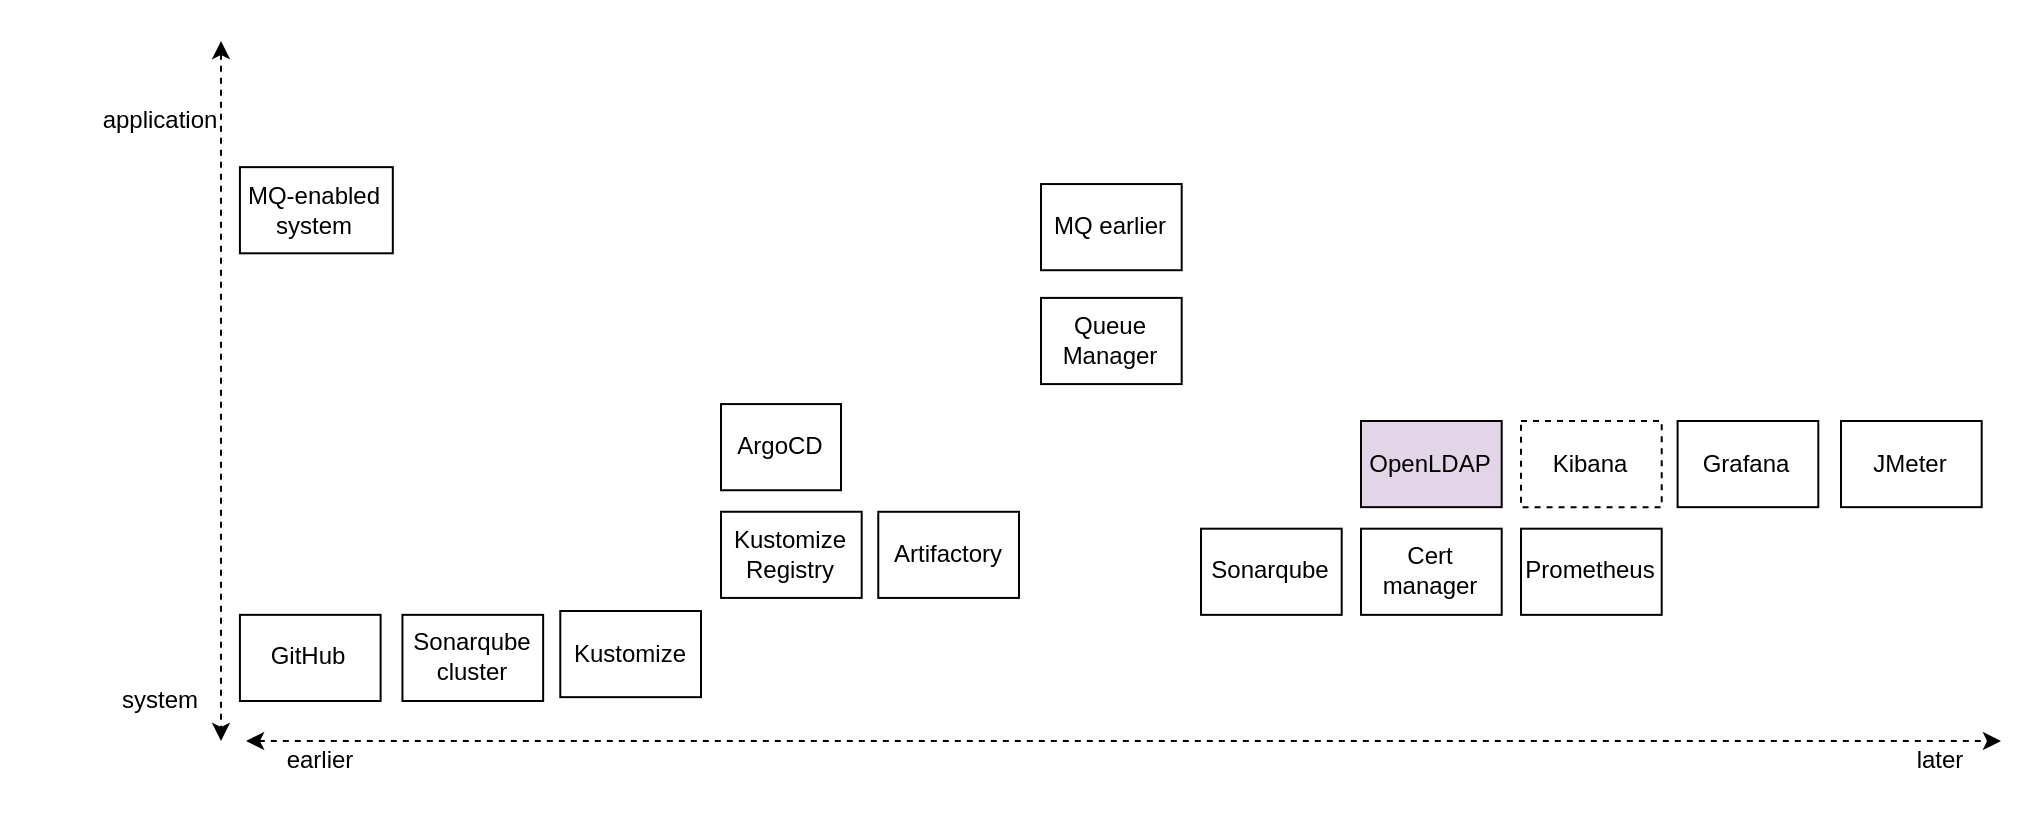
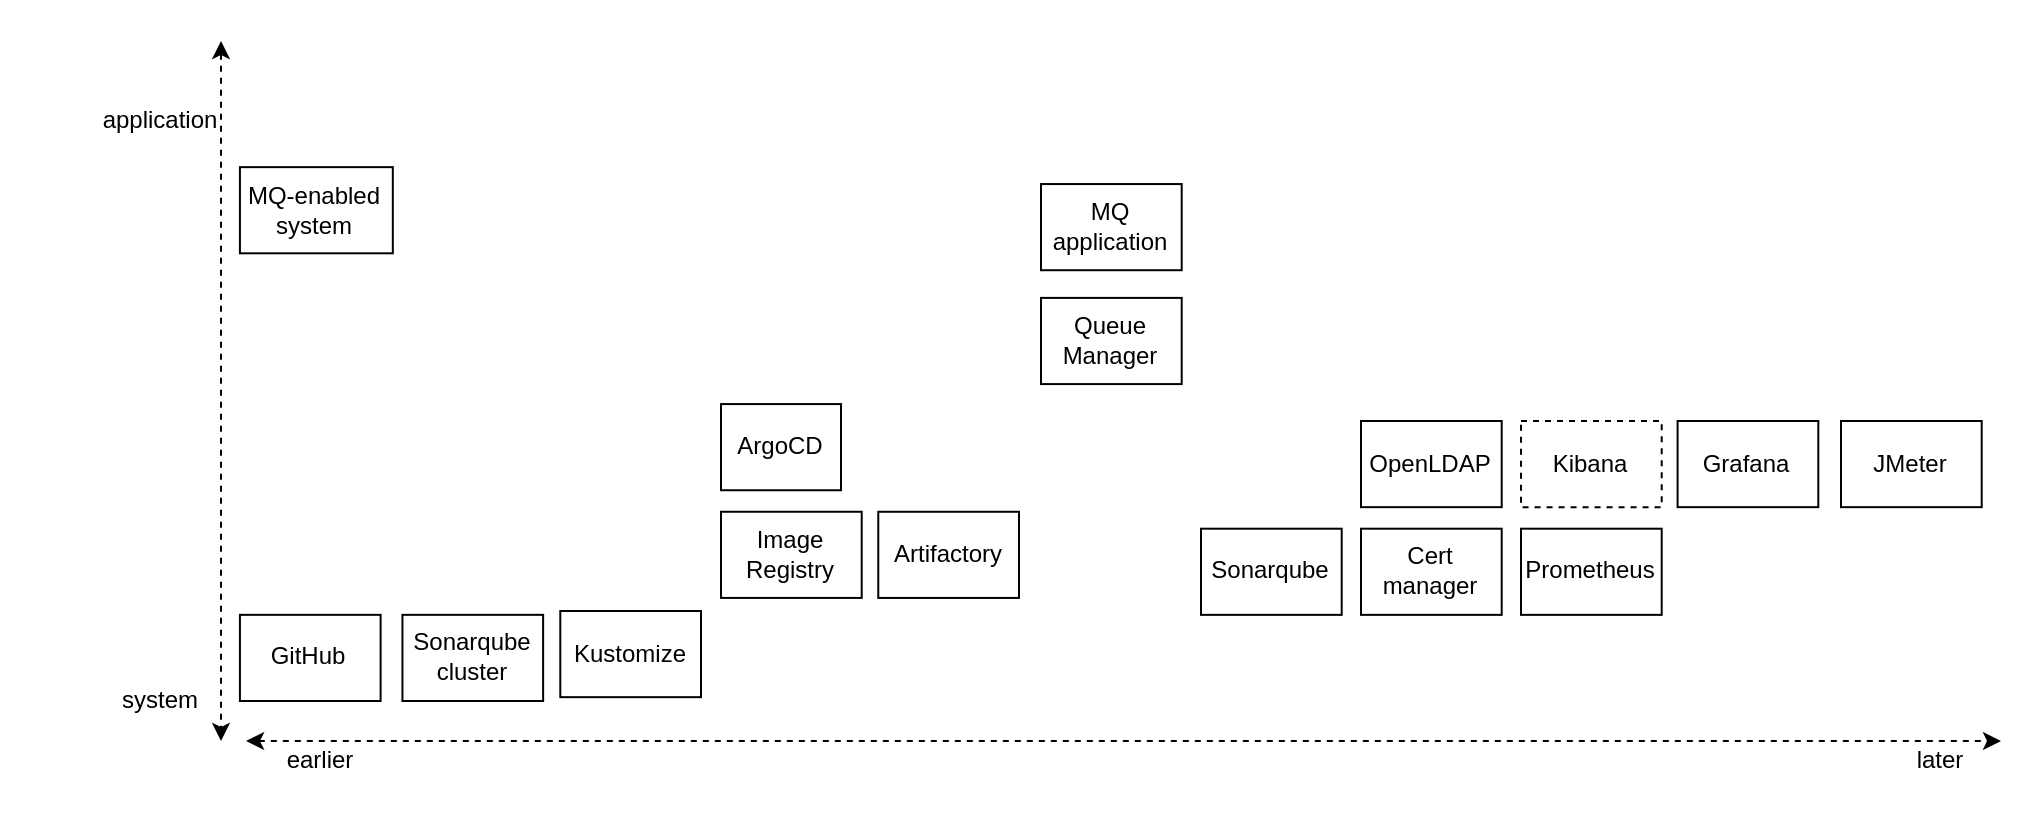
(1111, 227) -> (1111, 227)
(1431, 464) -> (1431, 464)
(791, 555) -> (791, 555)
